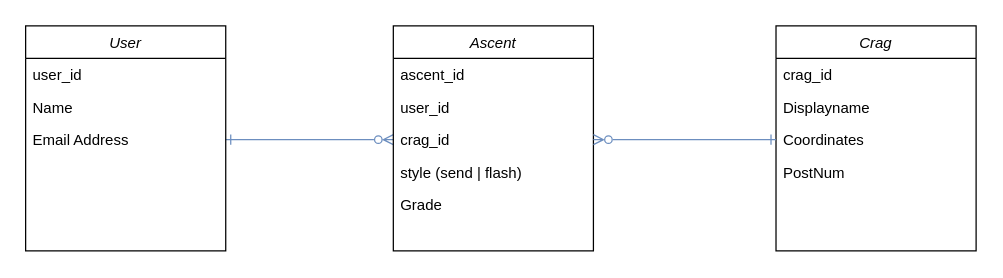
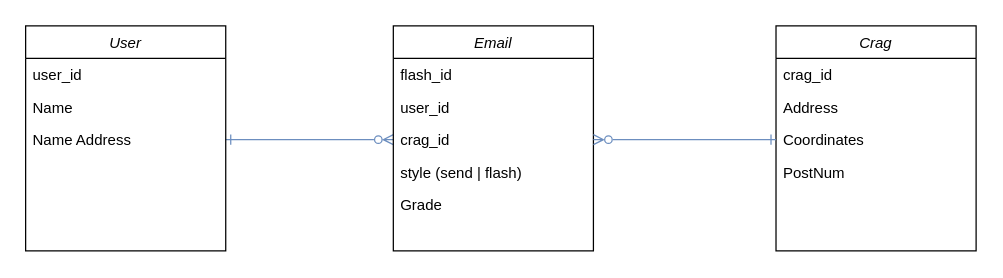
(493, 43) -> (493, 43)
(436, 75) -> (430, 75)
(825, 108) -> (812, 108)
(81, 140) -> (81, 140)
